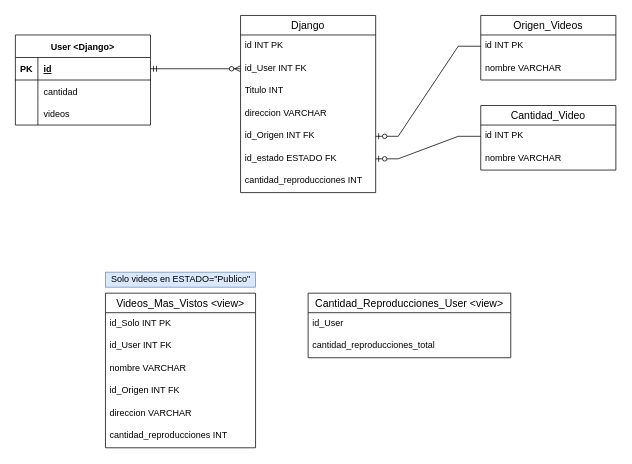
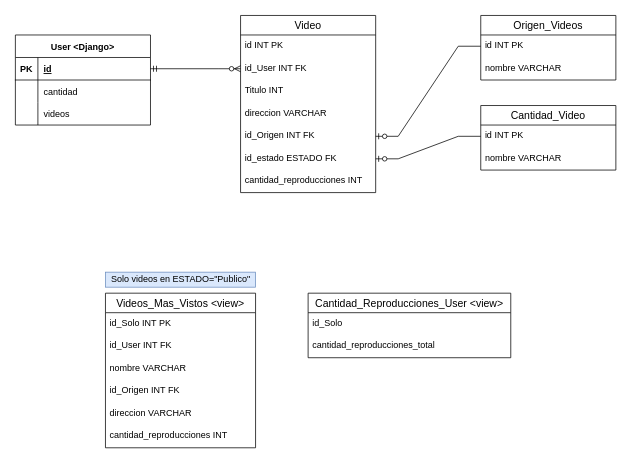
(308, 26) -> (308, 26)
(328, 323) -> (327, 323)
